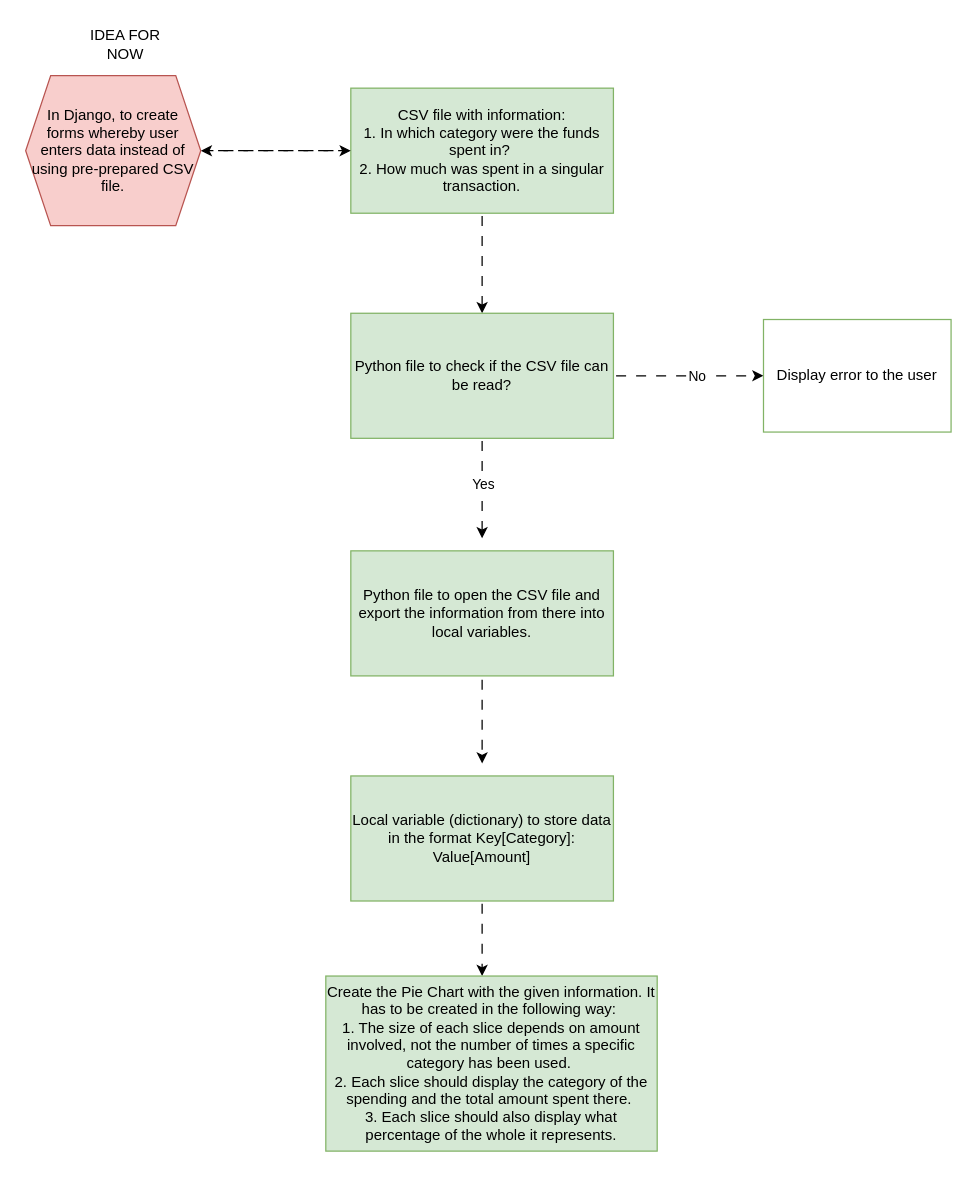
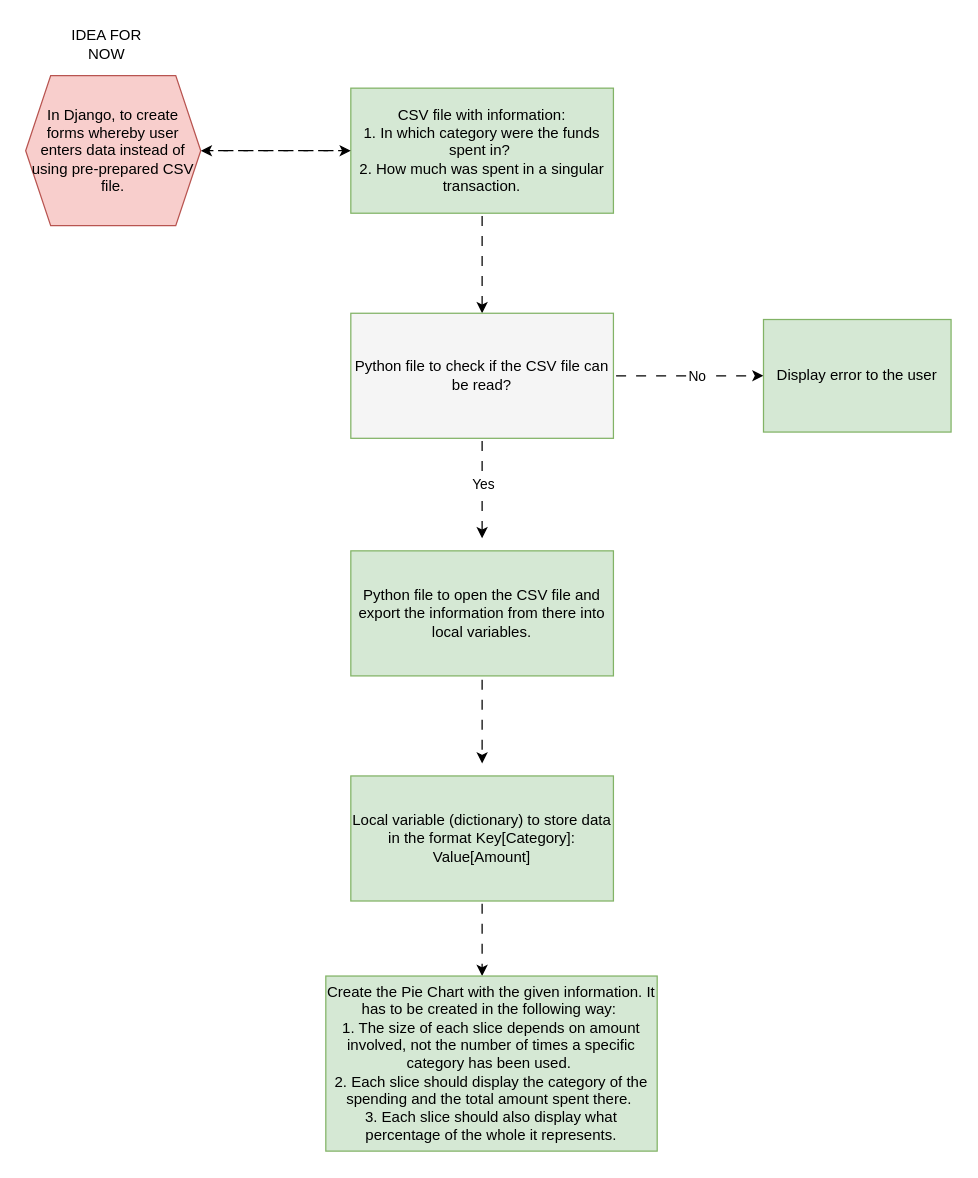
(126, 44) -> (107, 44)
(482, 376) -> (482, 376)
(857, 376) -> (857, 376)
